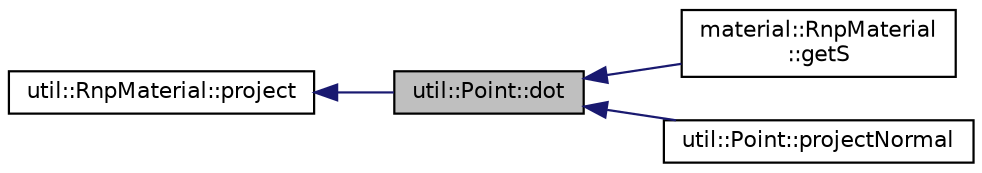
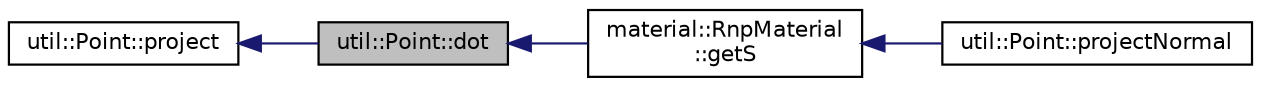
(162, 92) -> (124, 43)
(642, 115) -> (914, 43)
